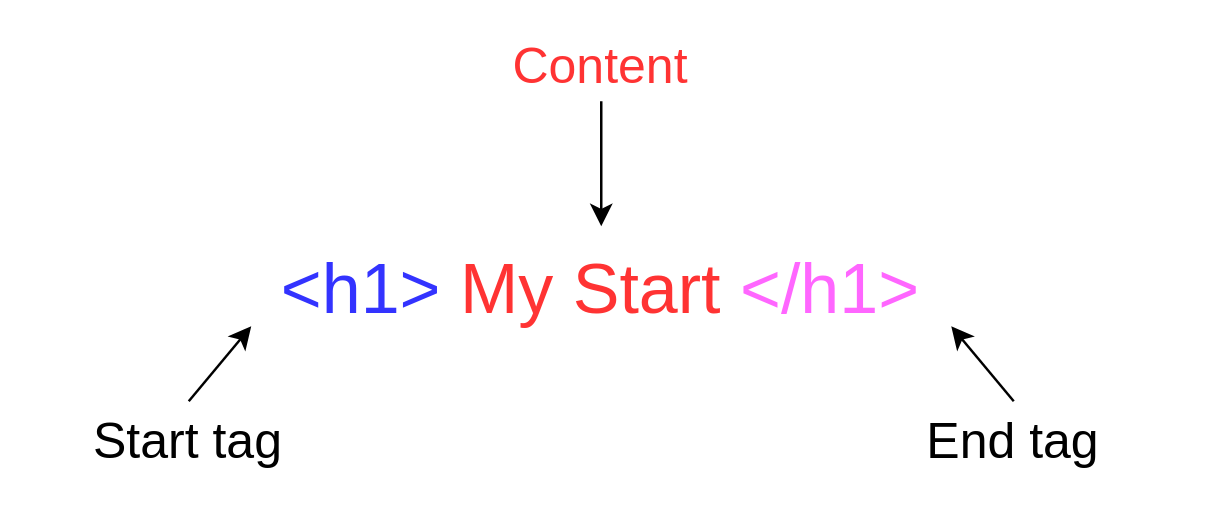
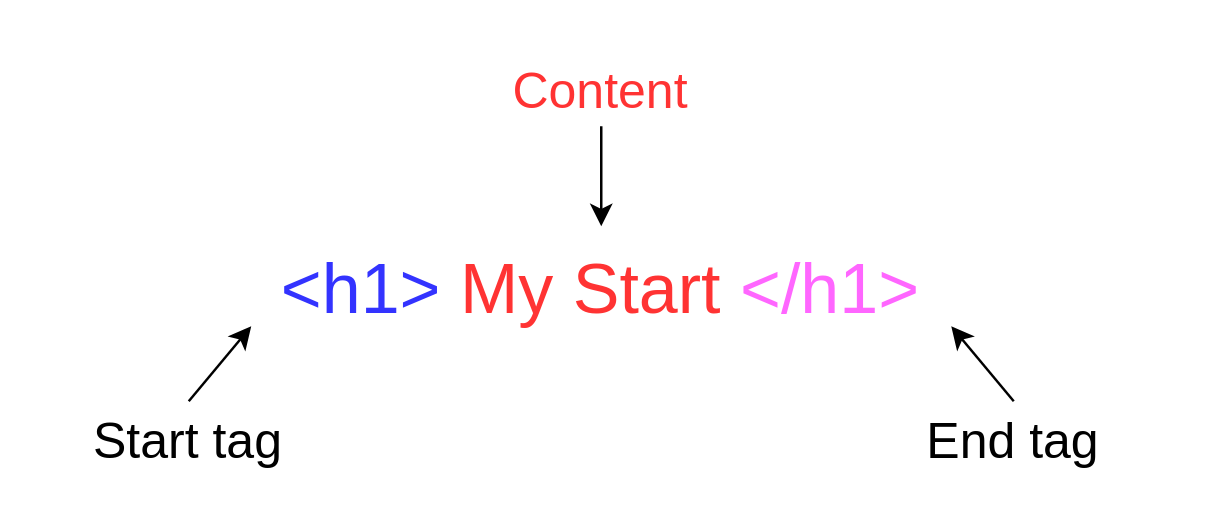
(601, 64) -> (601, 89)
